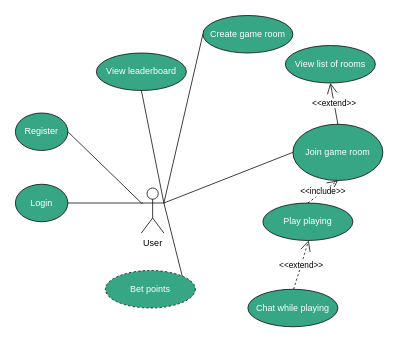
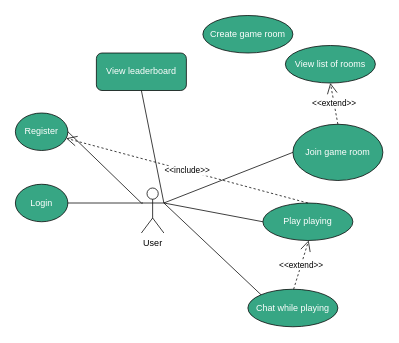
(141, 72) -> (141, 72)
(336, 116) -> (336, 116)
(184, 117) -> none
(322, 192) -> (142, 159)
none -> (214, 212)
(174, 242) -> none
none -> (214, 250)
(150, 289) -> none
